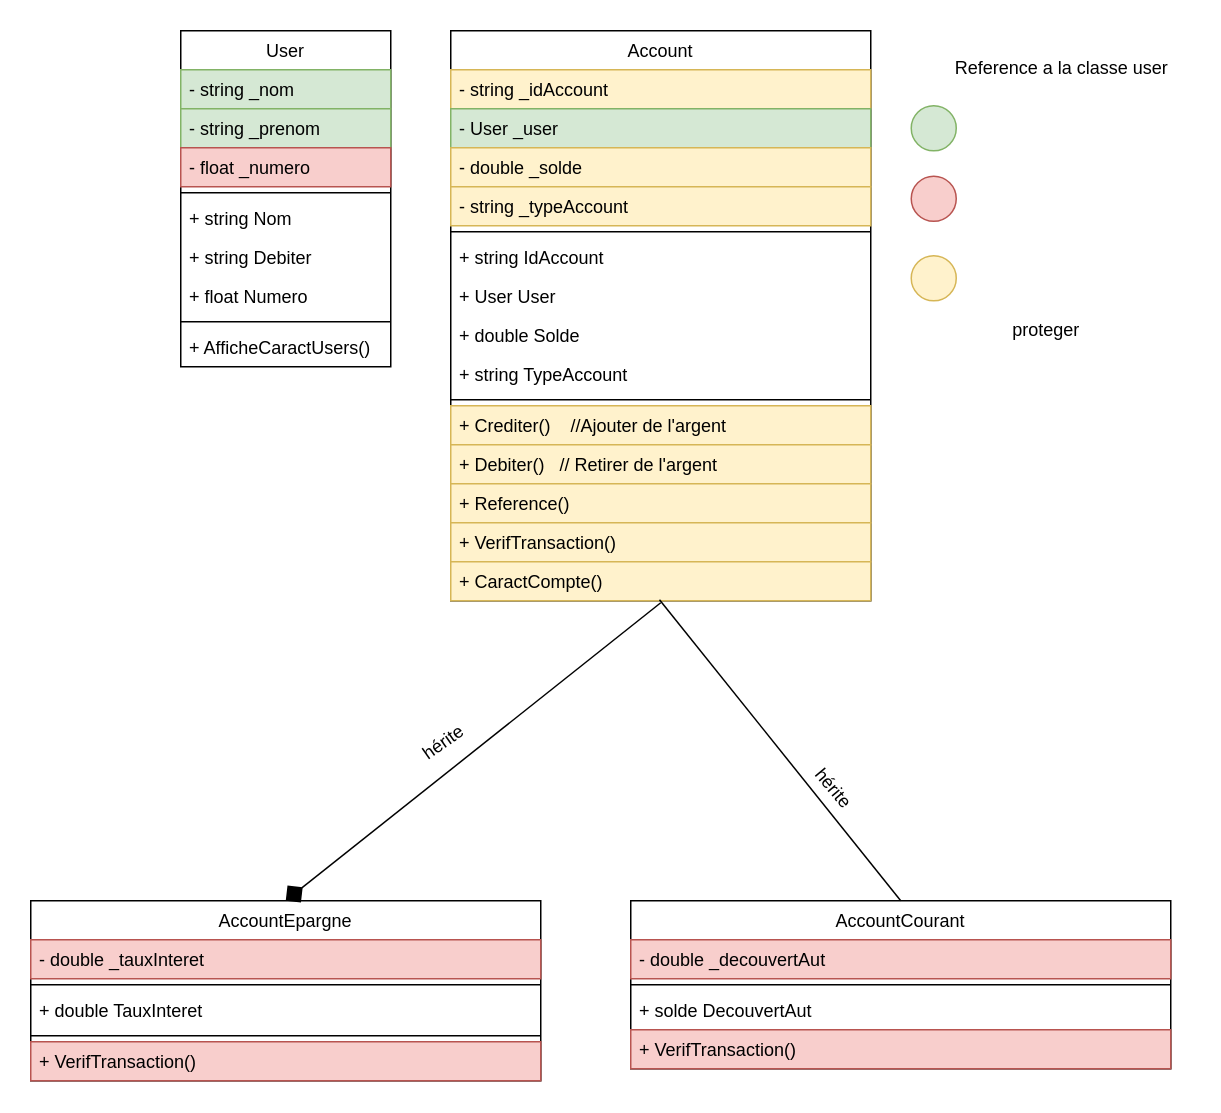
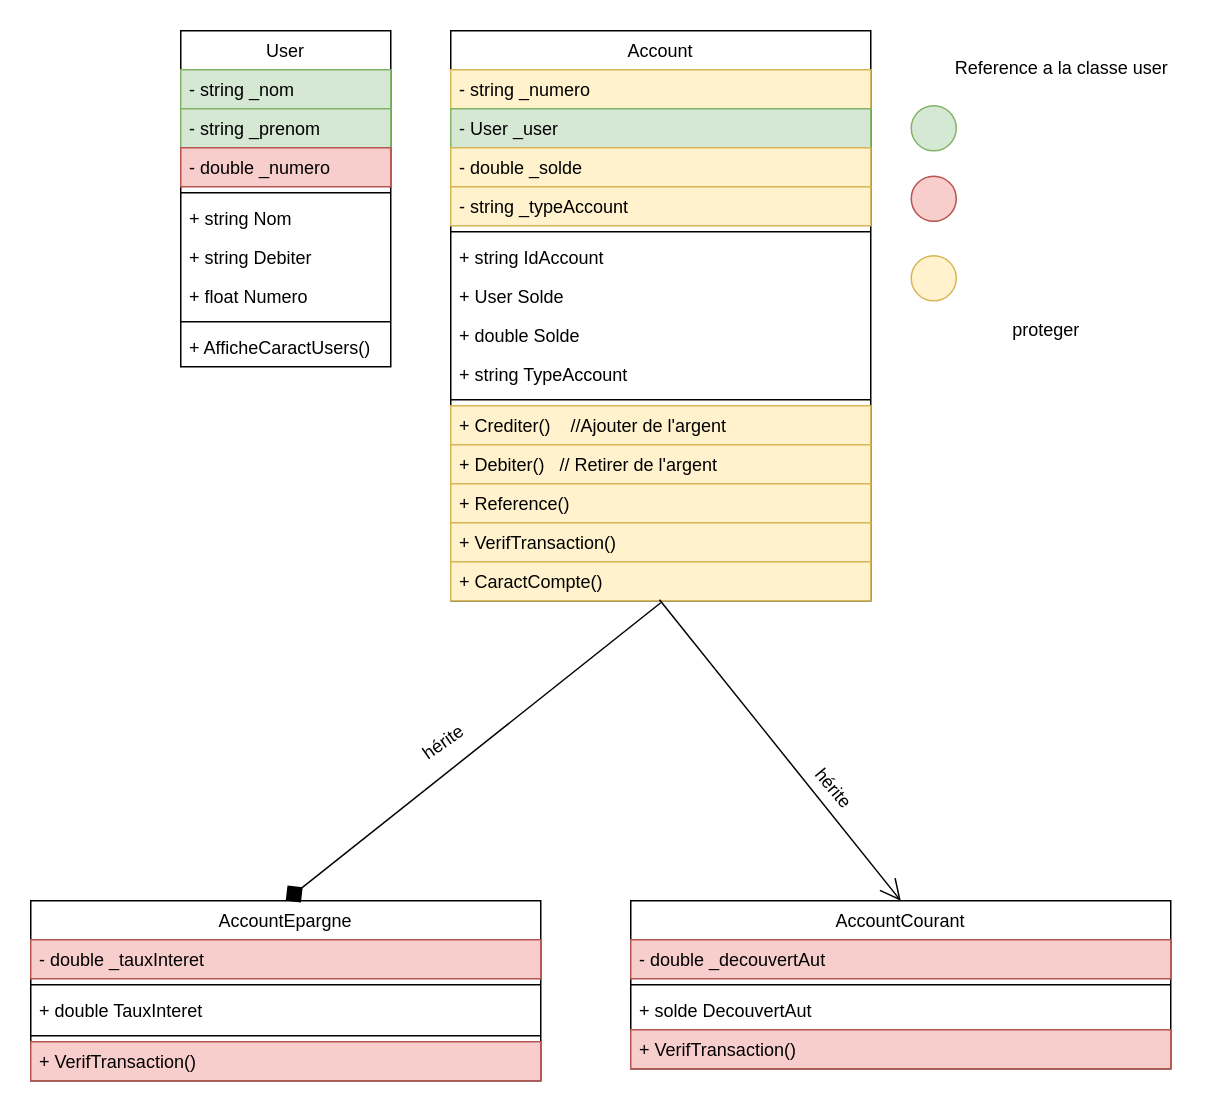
(545, 90) -> (533, 90)
(258, 168) -> (263, 168)
(510, 297) -> (512, 297)
(896, 895) -> (896, 895)
